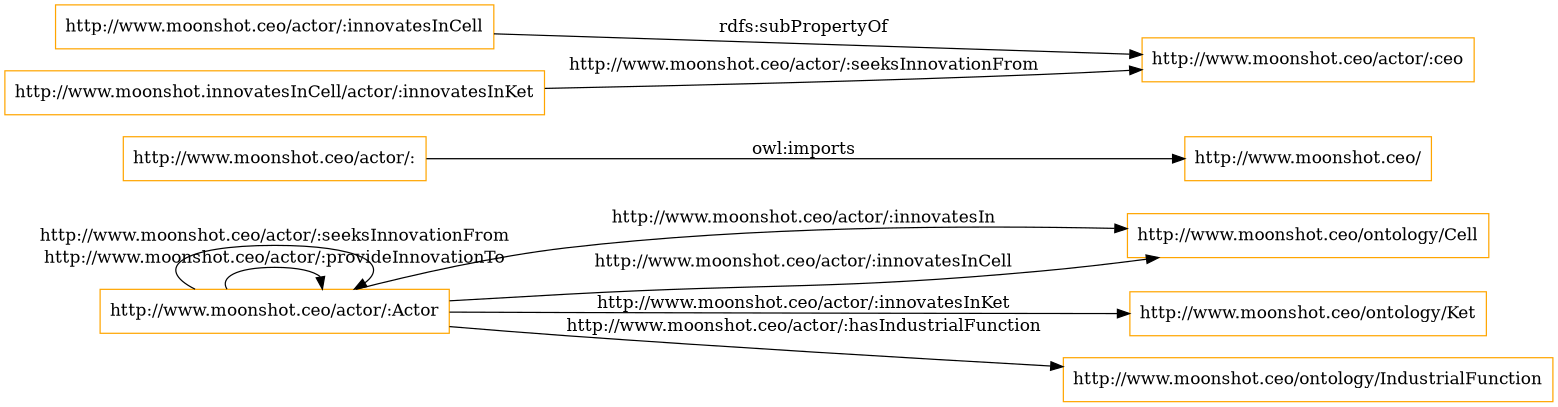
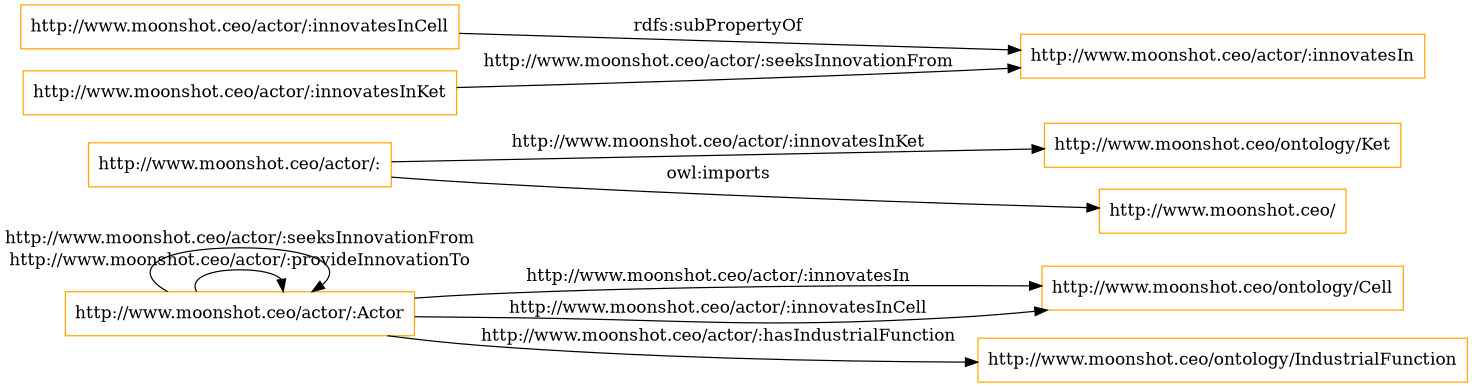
(1308, 60) -> (1223, 56)
(275, 93) -> (240, 93)
(783, 313) -> (712, 155)
